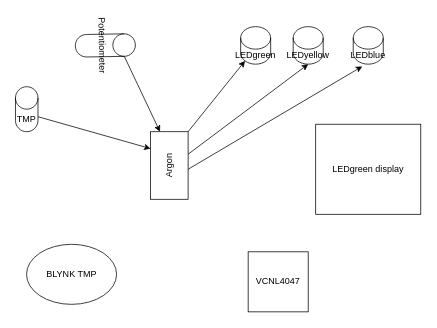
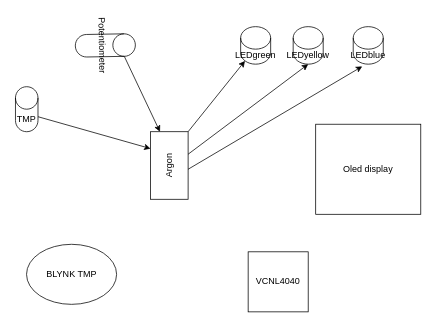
(368, 169) -> (368, 169)
(278, 282) -> (278, 282)
